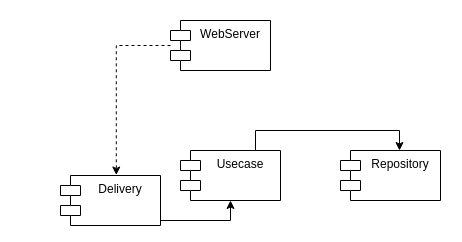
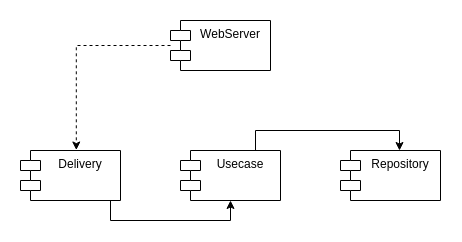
(111, 201) -> (71, 176)
